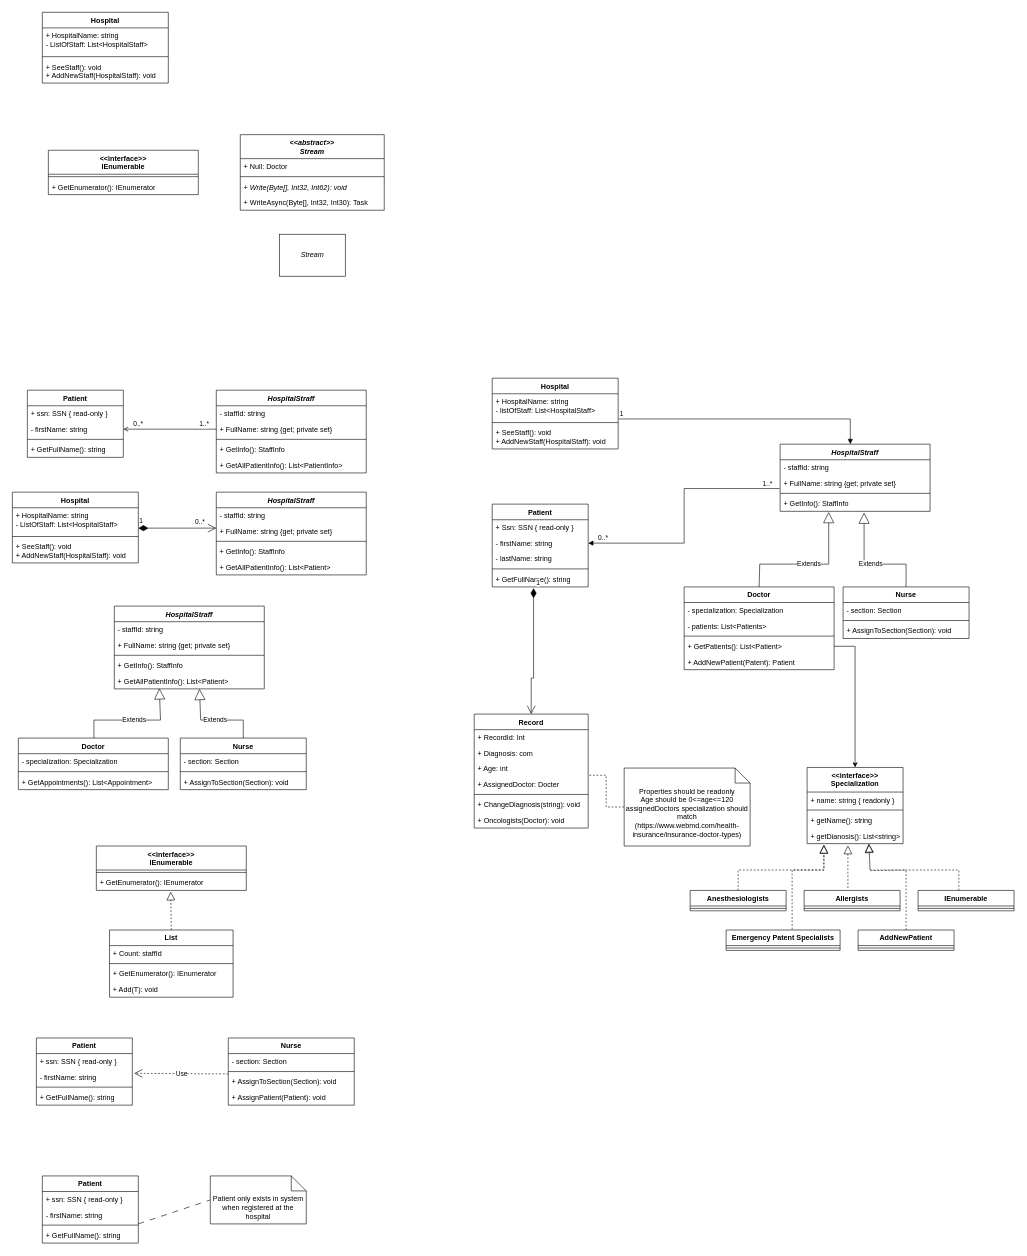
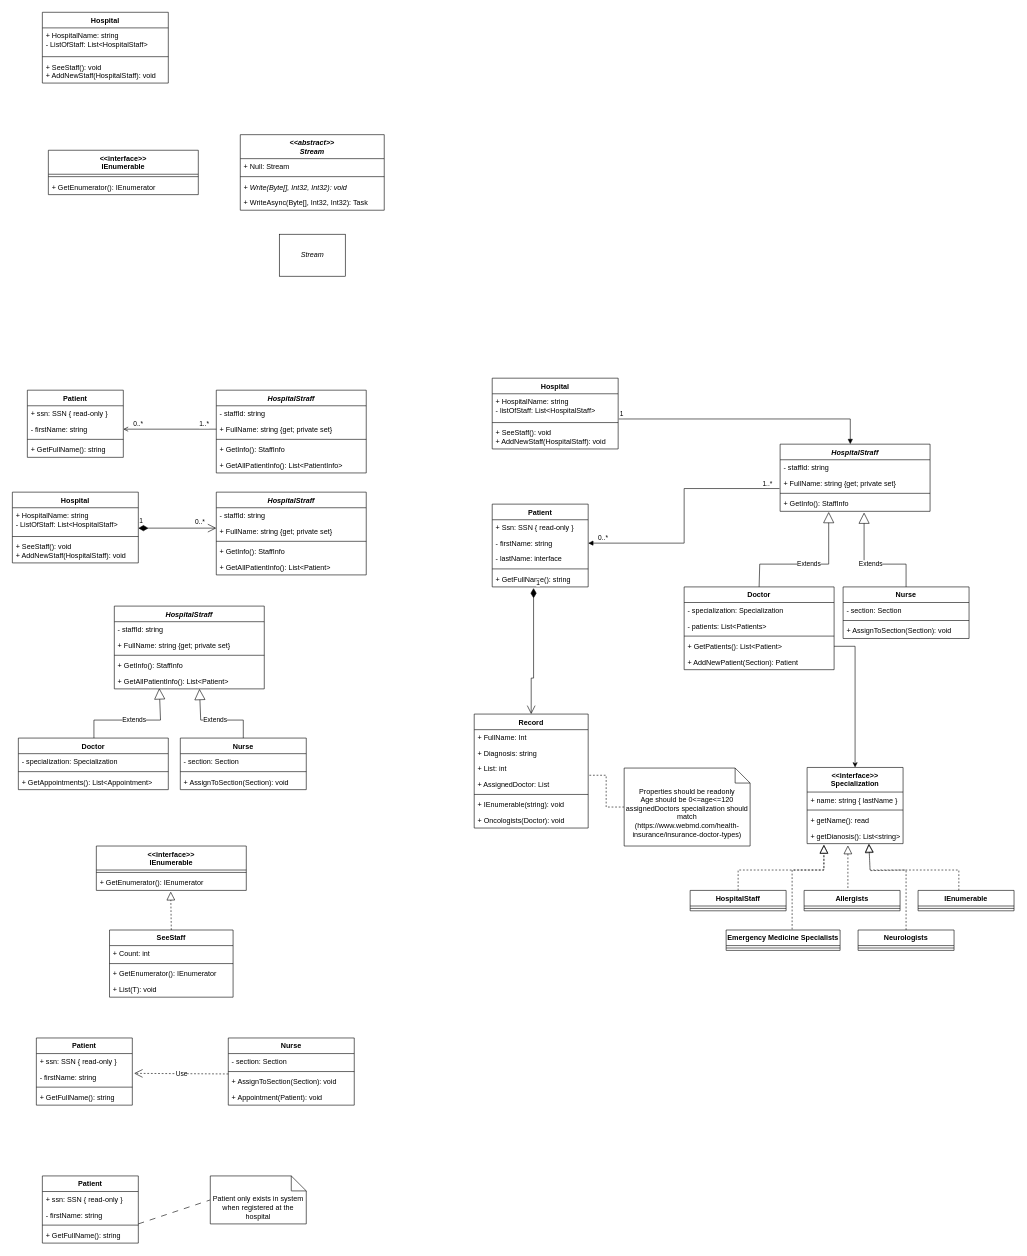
(267, 167) -> (267, 167)
(306, 187) -> (306, 187)
(317, 203) -> (317, 203)
(527, 559) -> (533, 559)
(747, 662) -> (749, 662)
(505, 738) -> (503, 738)
(505, 754) -> (510, 754)
(494, 769) -> (495, 769)
(522, 785) -> (517, 785)
(858, 800) -> (858, 800)
(534, 805) -> (526, 805)
(845, 821) -> (842, 821)
(738, 899) -> (738, 899)
(171, 938) -> (171, 938)
(783, 938) -> (783, 938)
(906, 938) -> (906, 938)
(142, 954) -> (133, 954)
(137, 990) -> (138, 990)
(286, 1098) -> (282, 1098)
